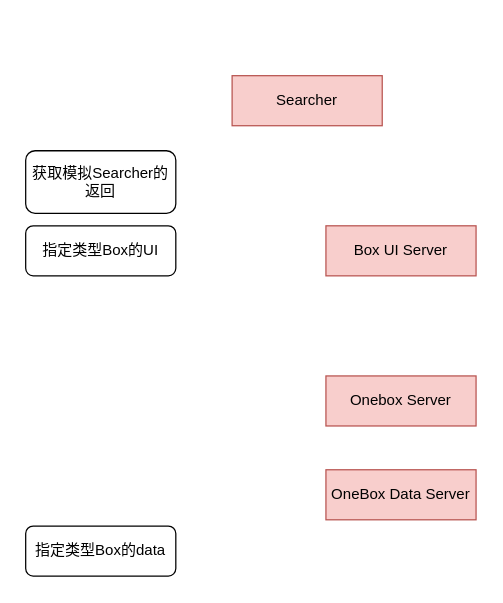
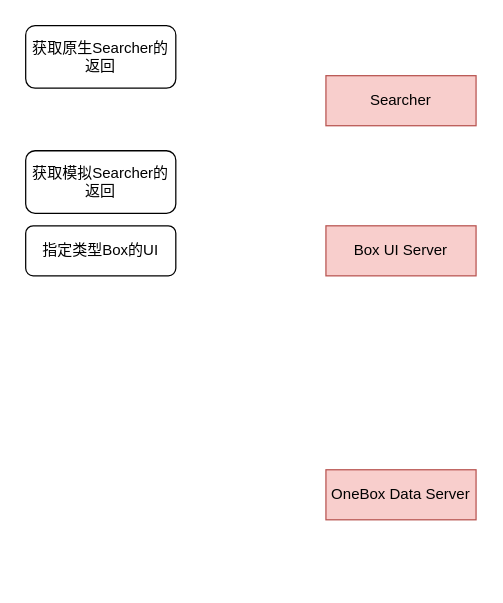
none -> (101, 57)
(307, 101) -> (401, 101)
(401, 401) -> none
(101, 551) -> none
